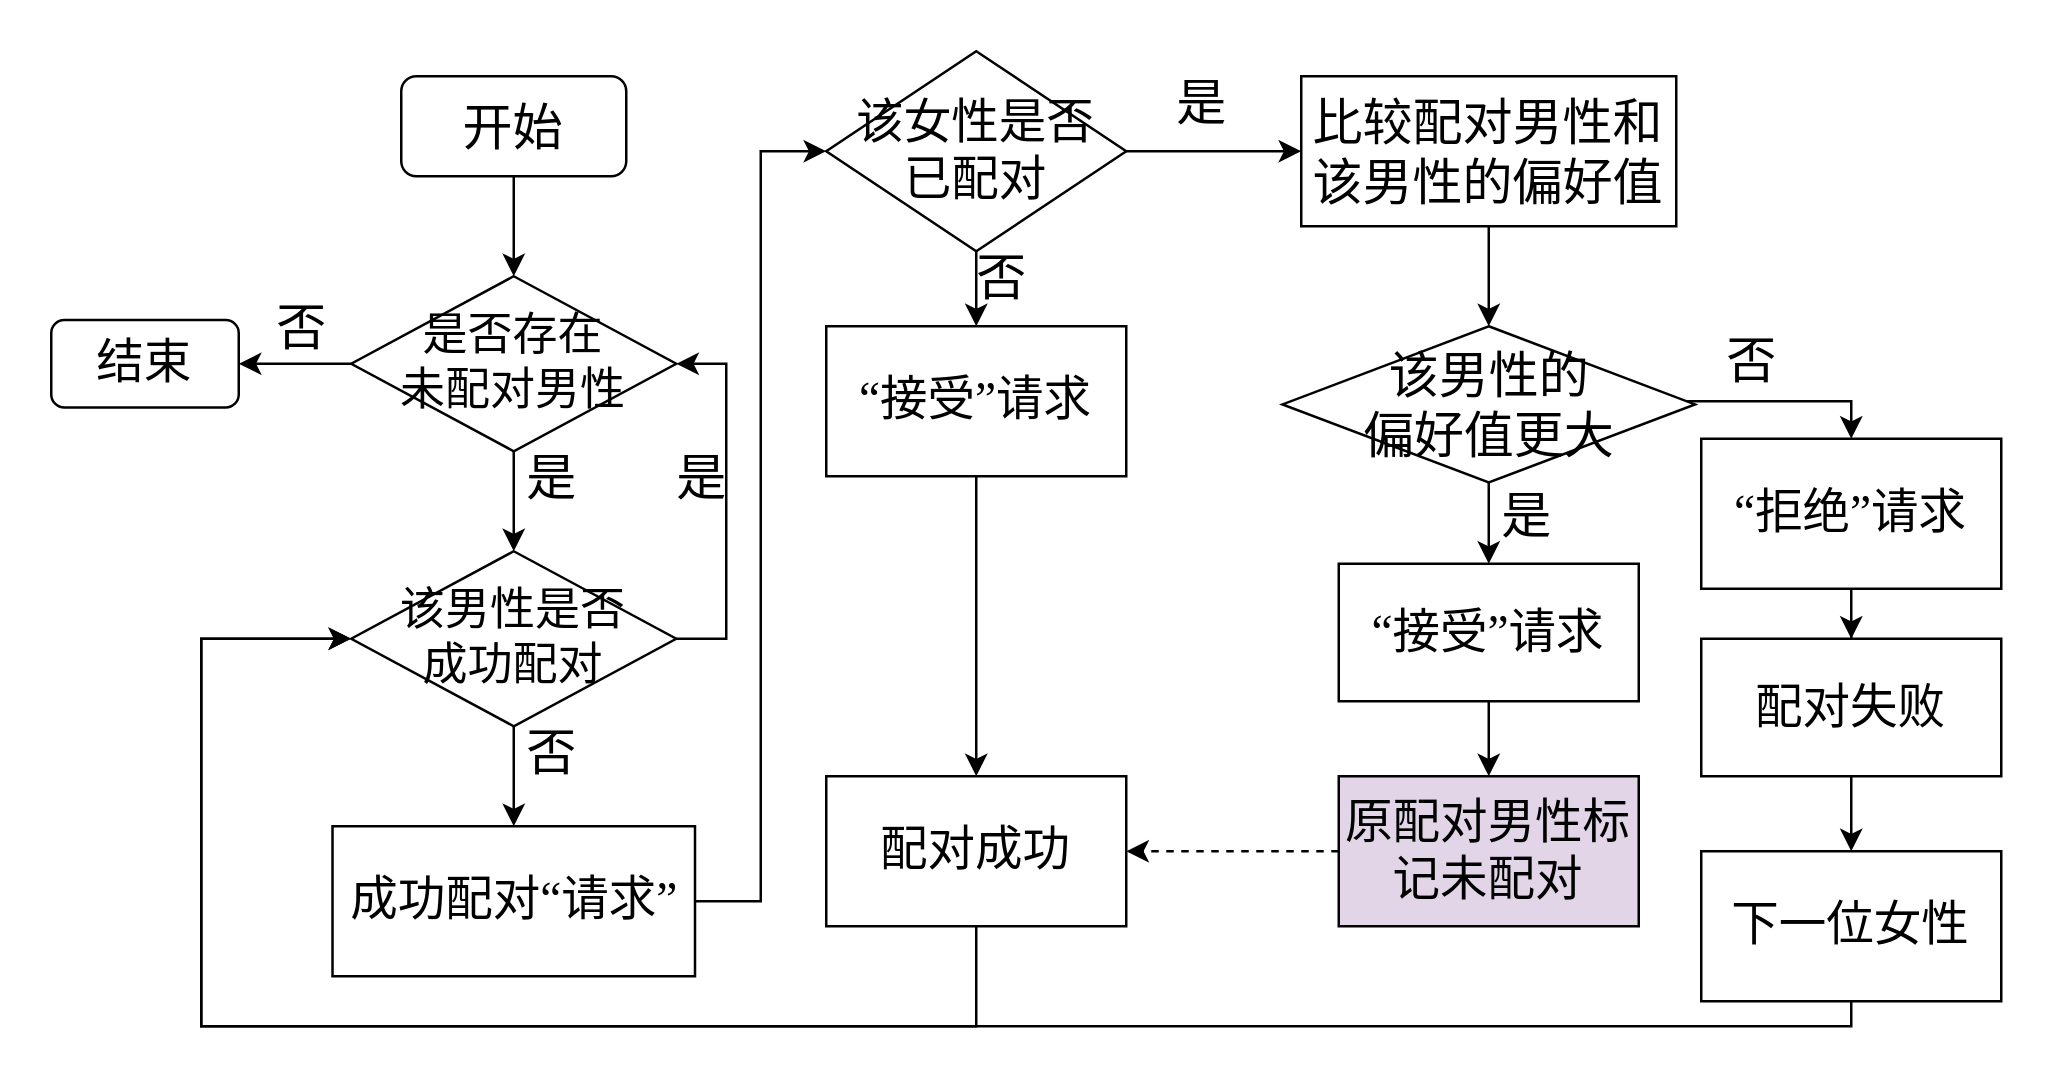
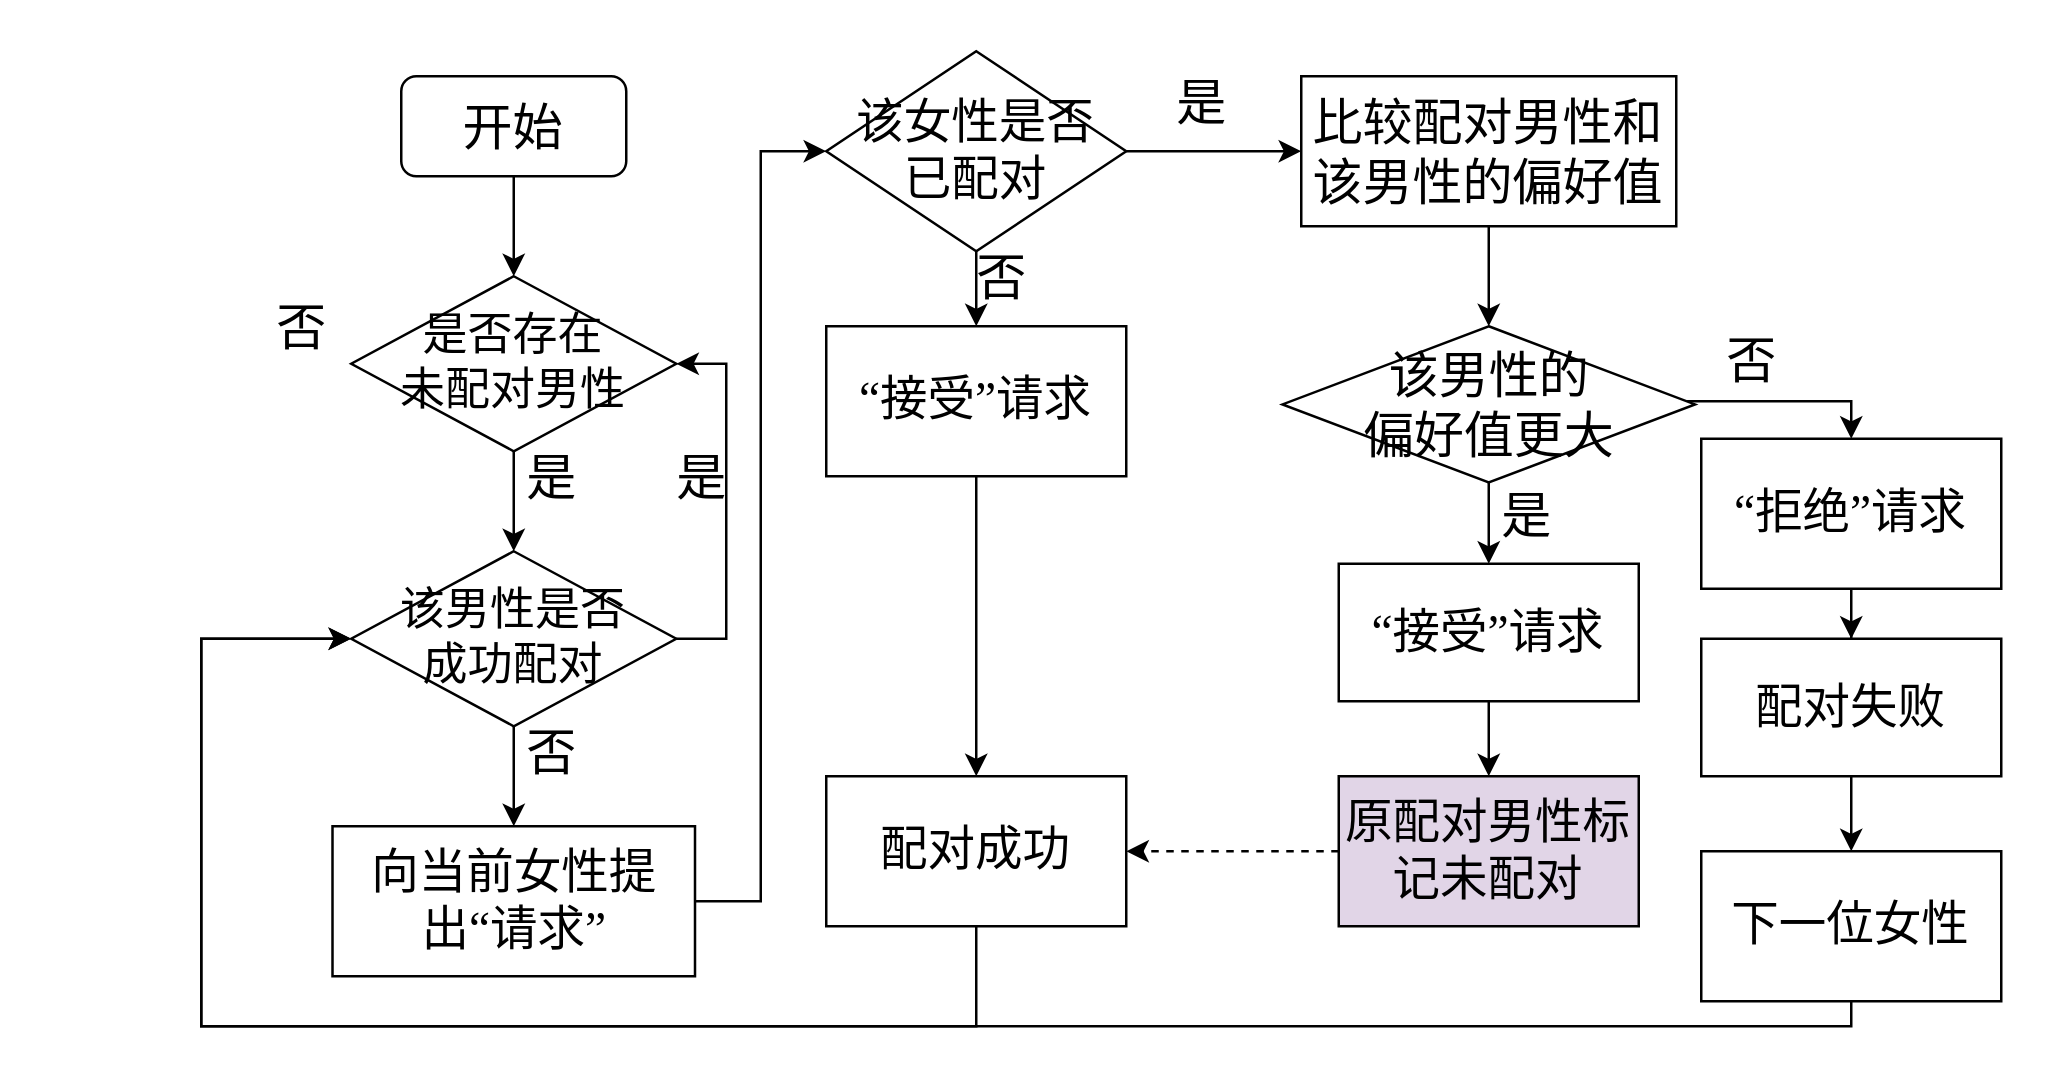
(145, 364) -> none
(303, 364) -> none
(515, 901) -> (515, 901)
